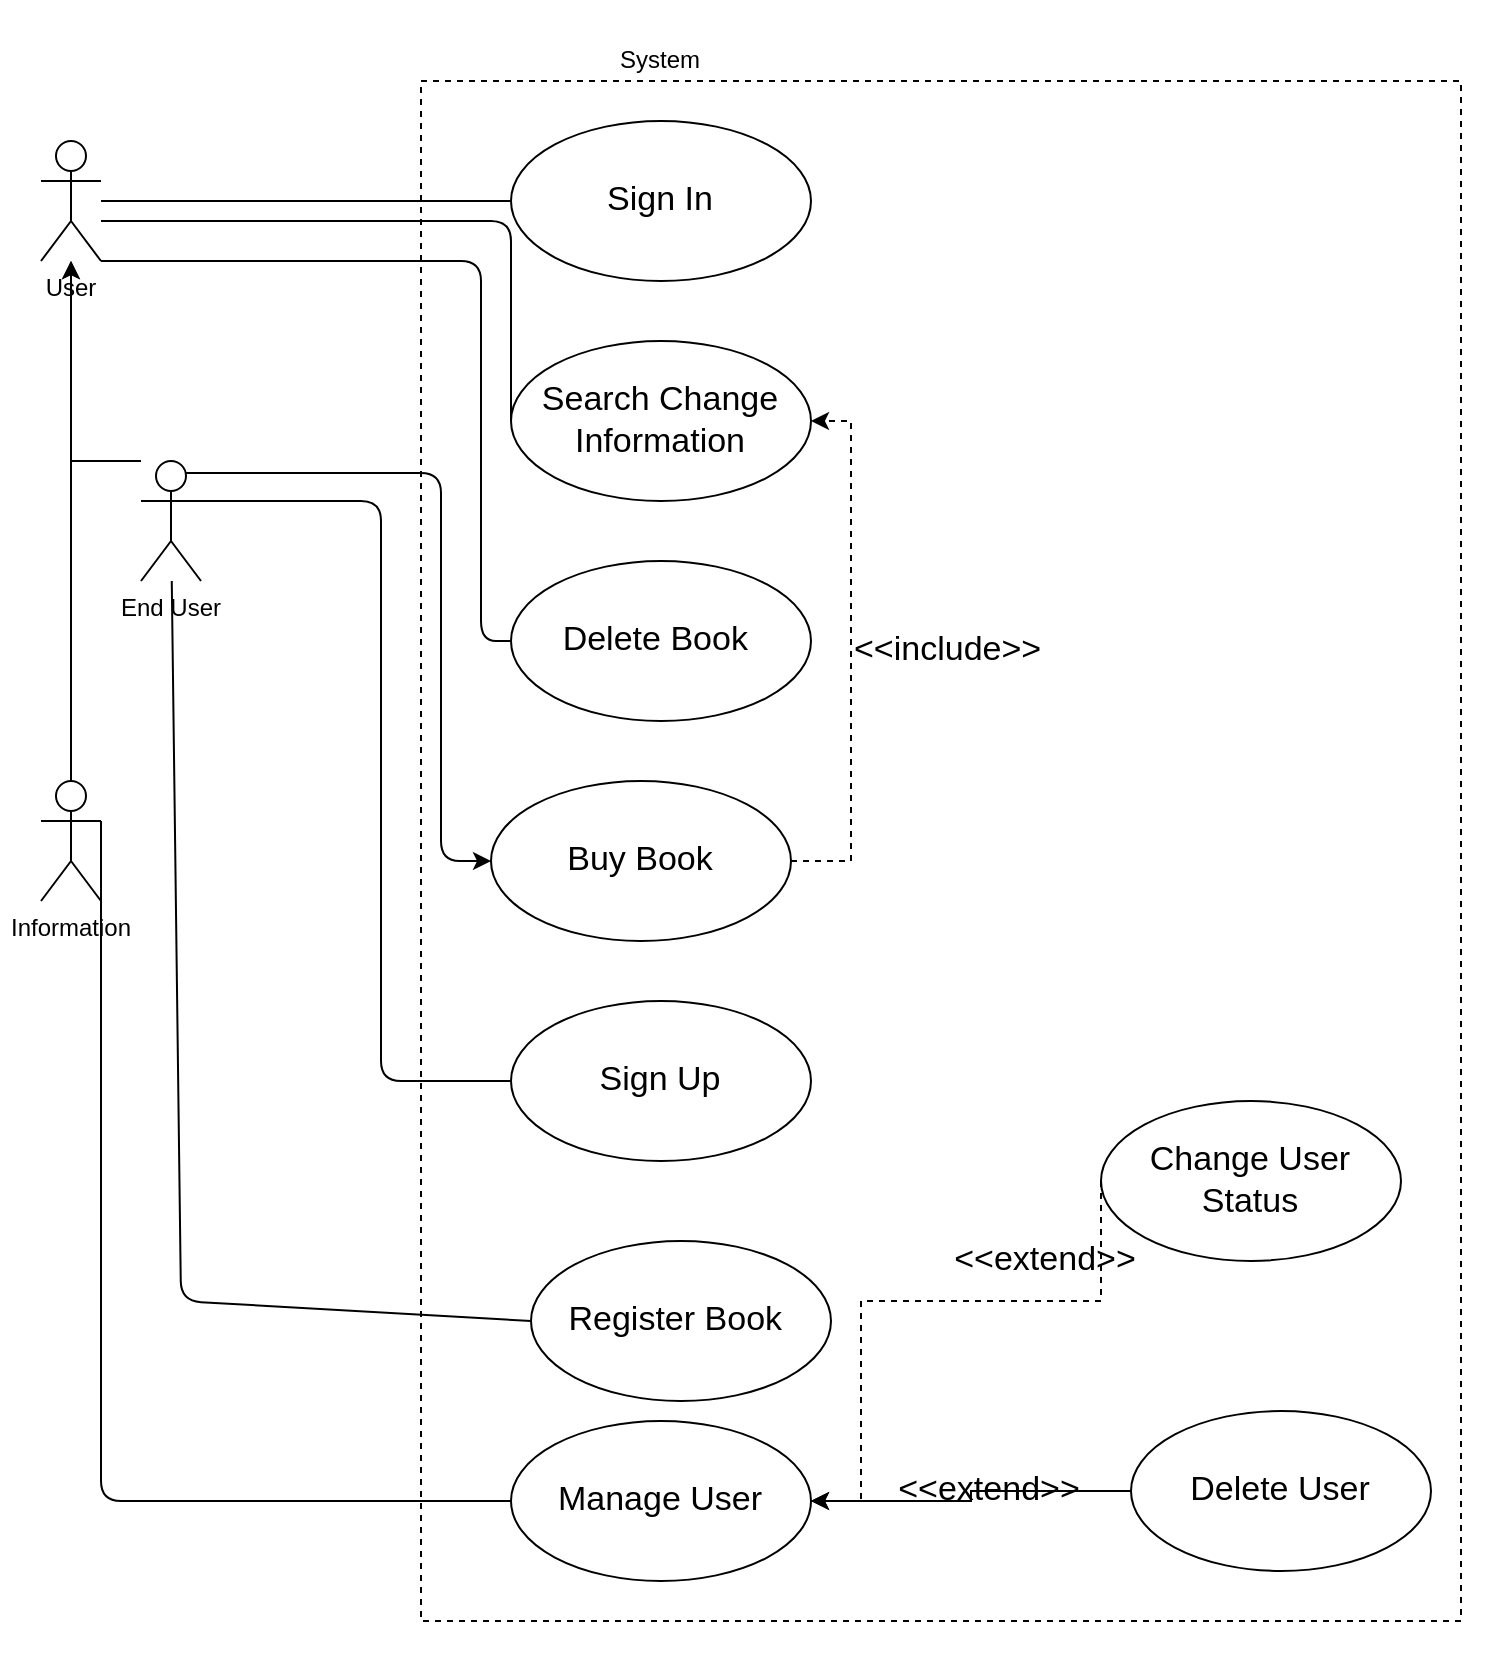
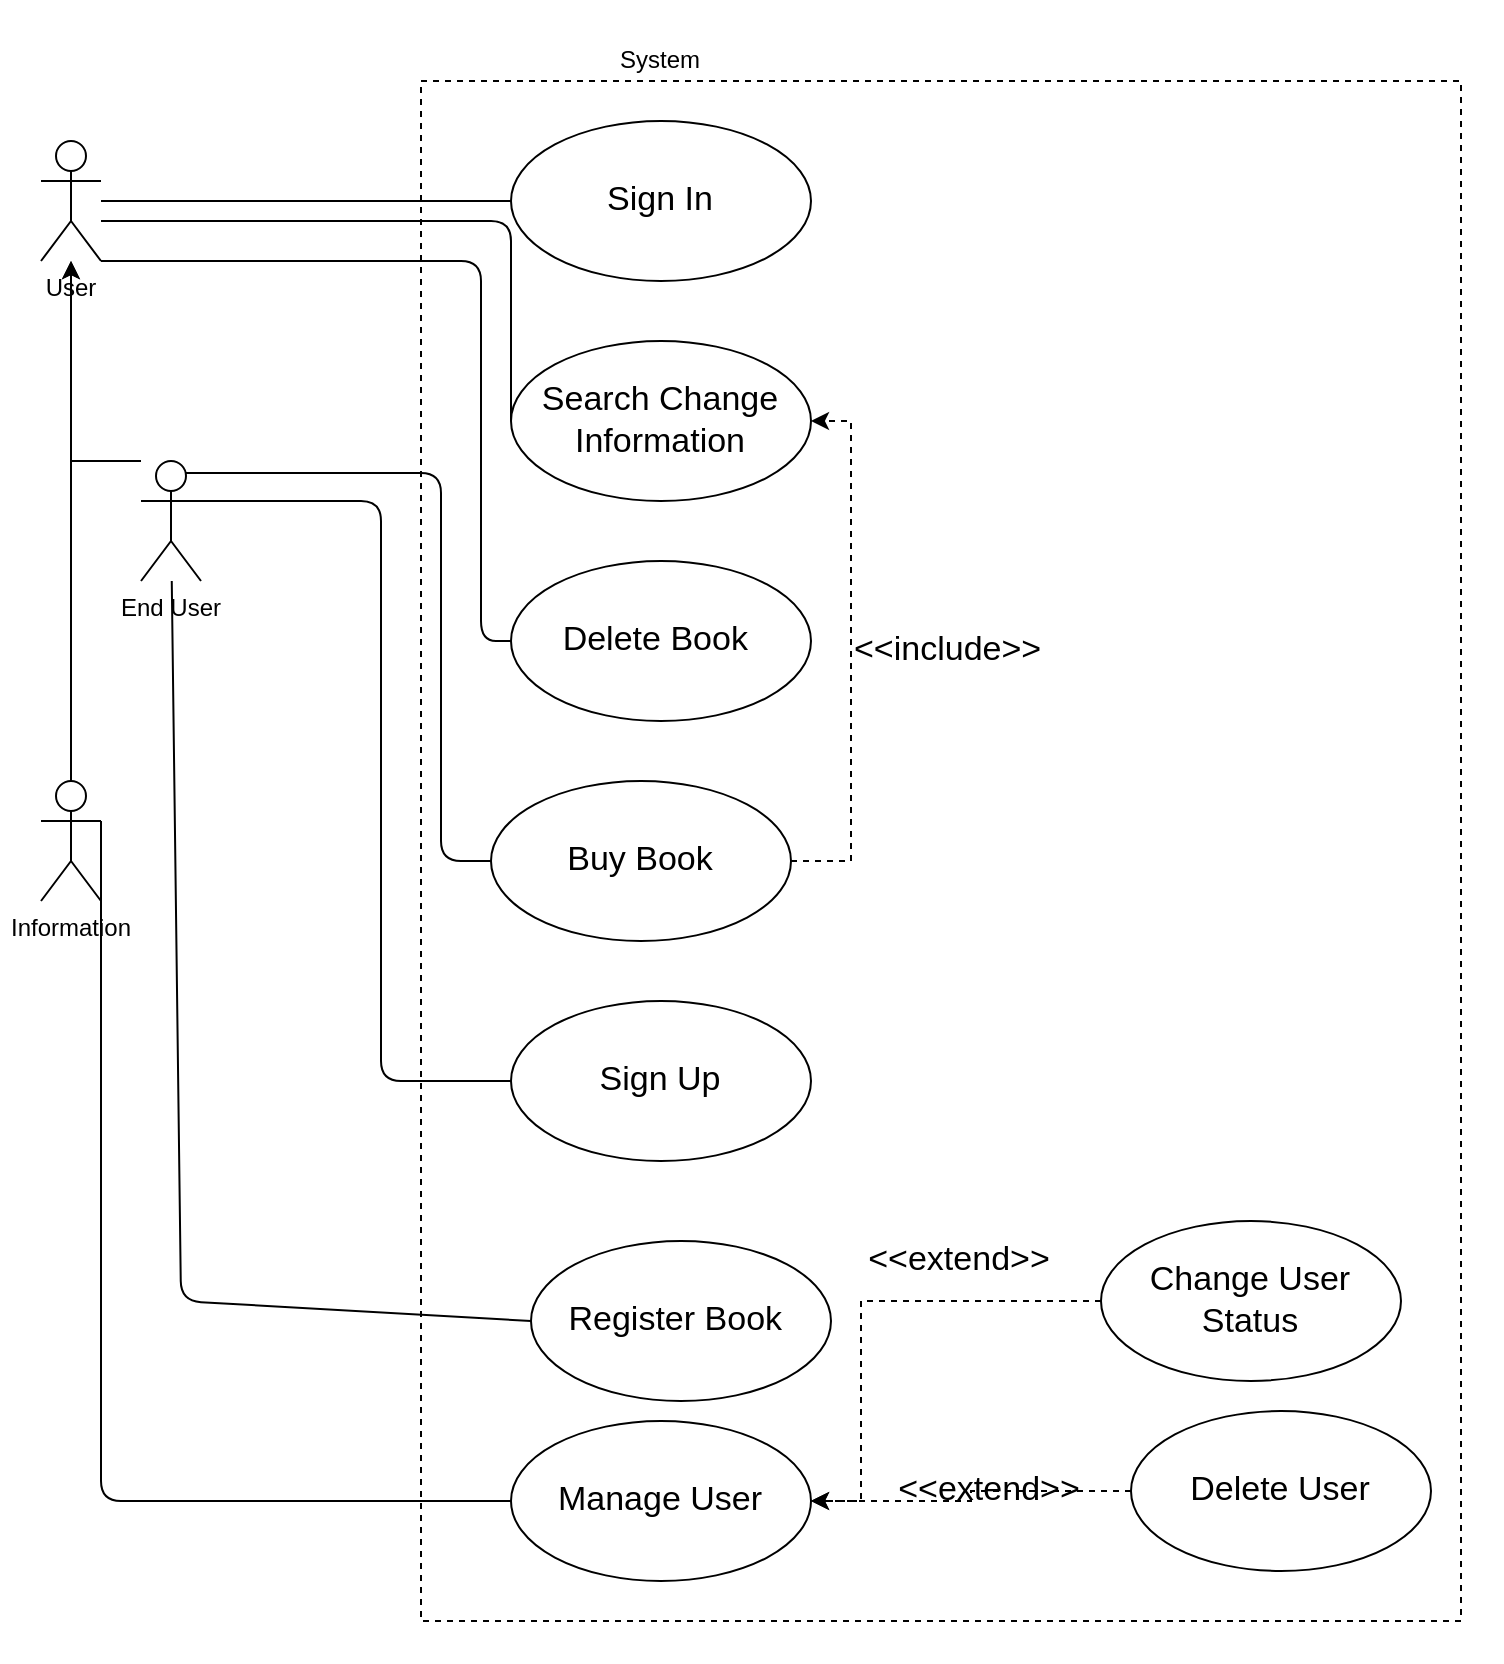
(476, 861) -> (481, 861)
(1251, 1181) -> (1251, 1301)
(991, 1491) -> (991, 1491)
